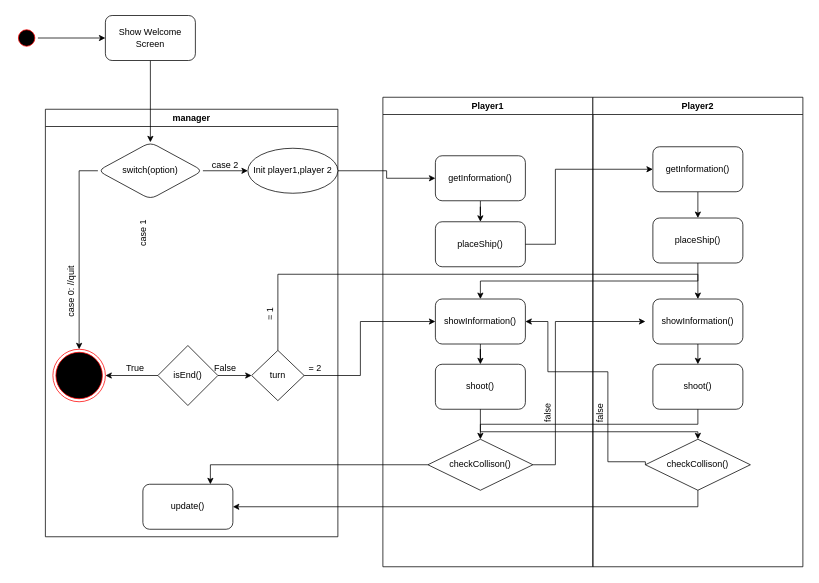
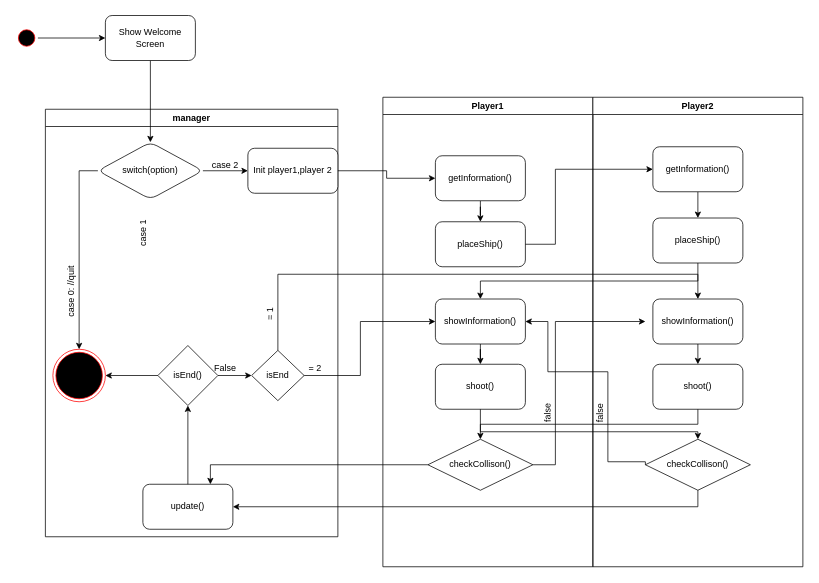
(293, 171) -> (293, 171)
(135, 368) -> none
(278, 375) -> (278, 375)
none -> (188, 412)
